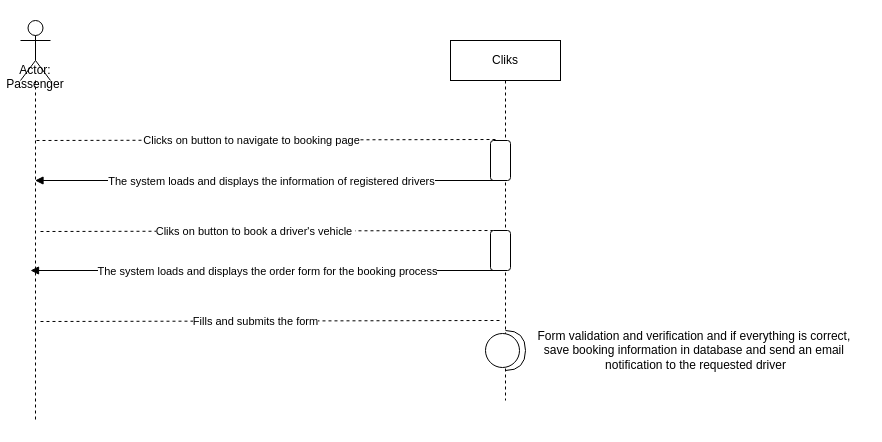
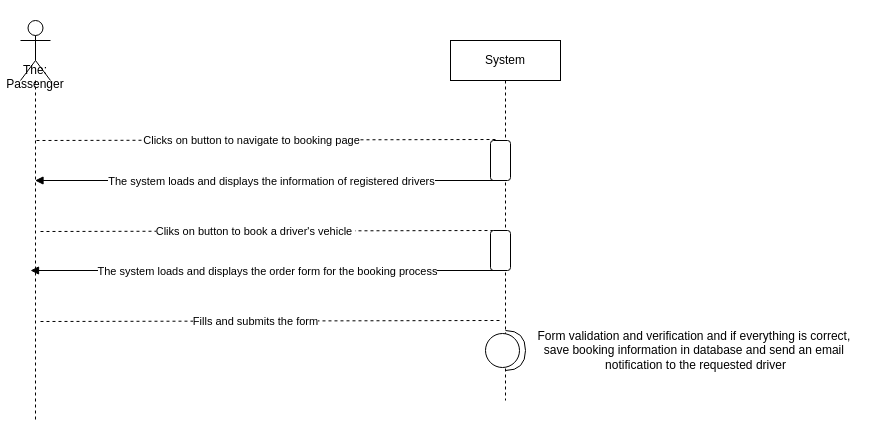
(506, 61) -> (506, 61)
(36, 92) -> (36, 92)
